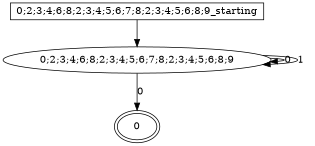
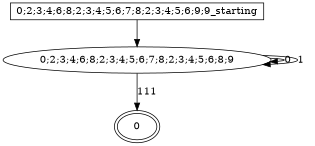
(137, 11) -> (137, 11)
(141, 92) -> (147, 92)
